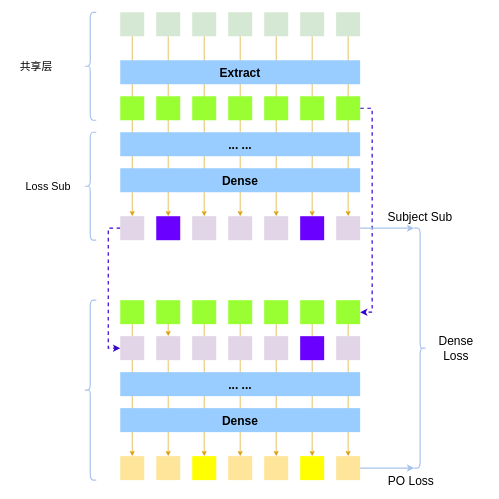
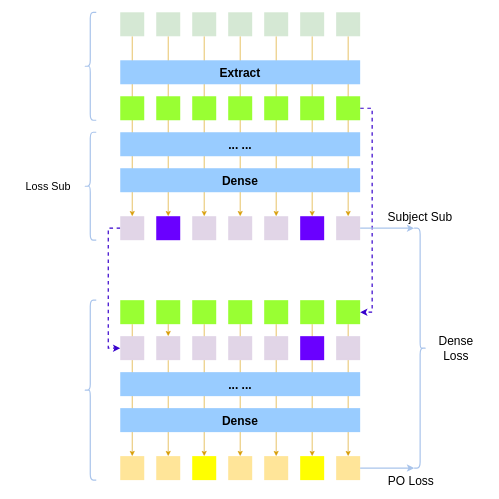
(36, 66) -> none
